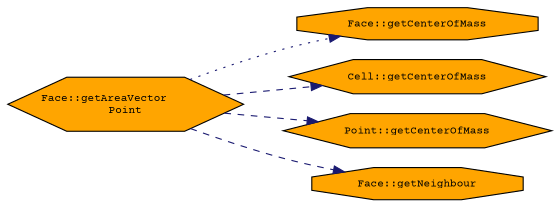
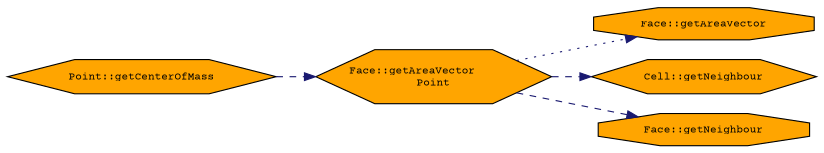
(417, 24) -> (704, 24)
(417, 77) -> (704, 77)
(266, 117) -> (290, 77)
